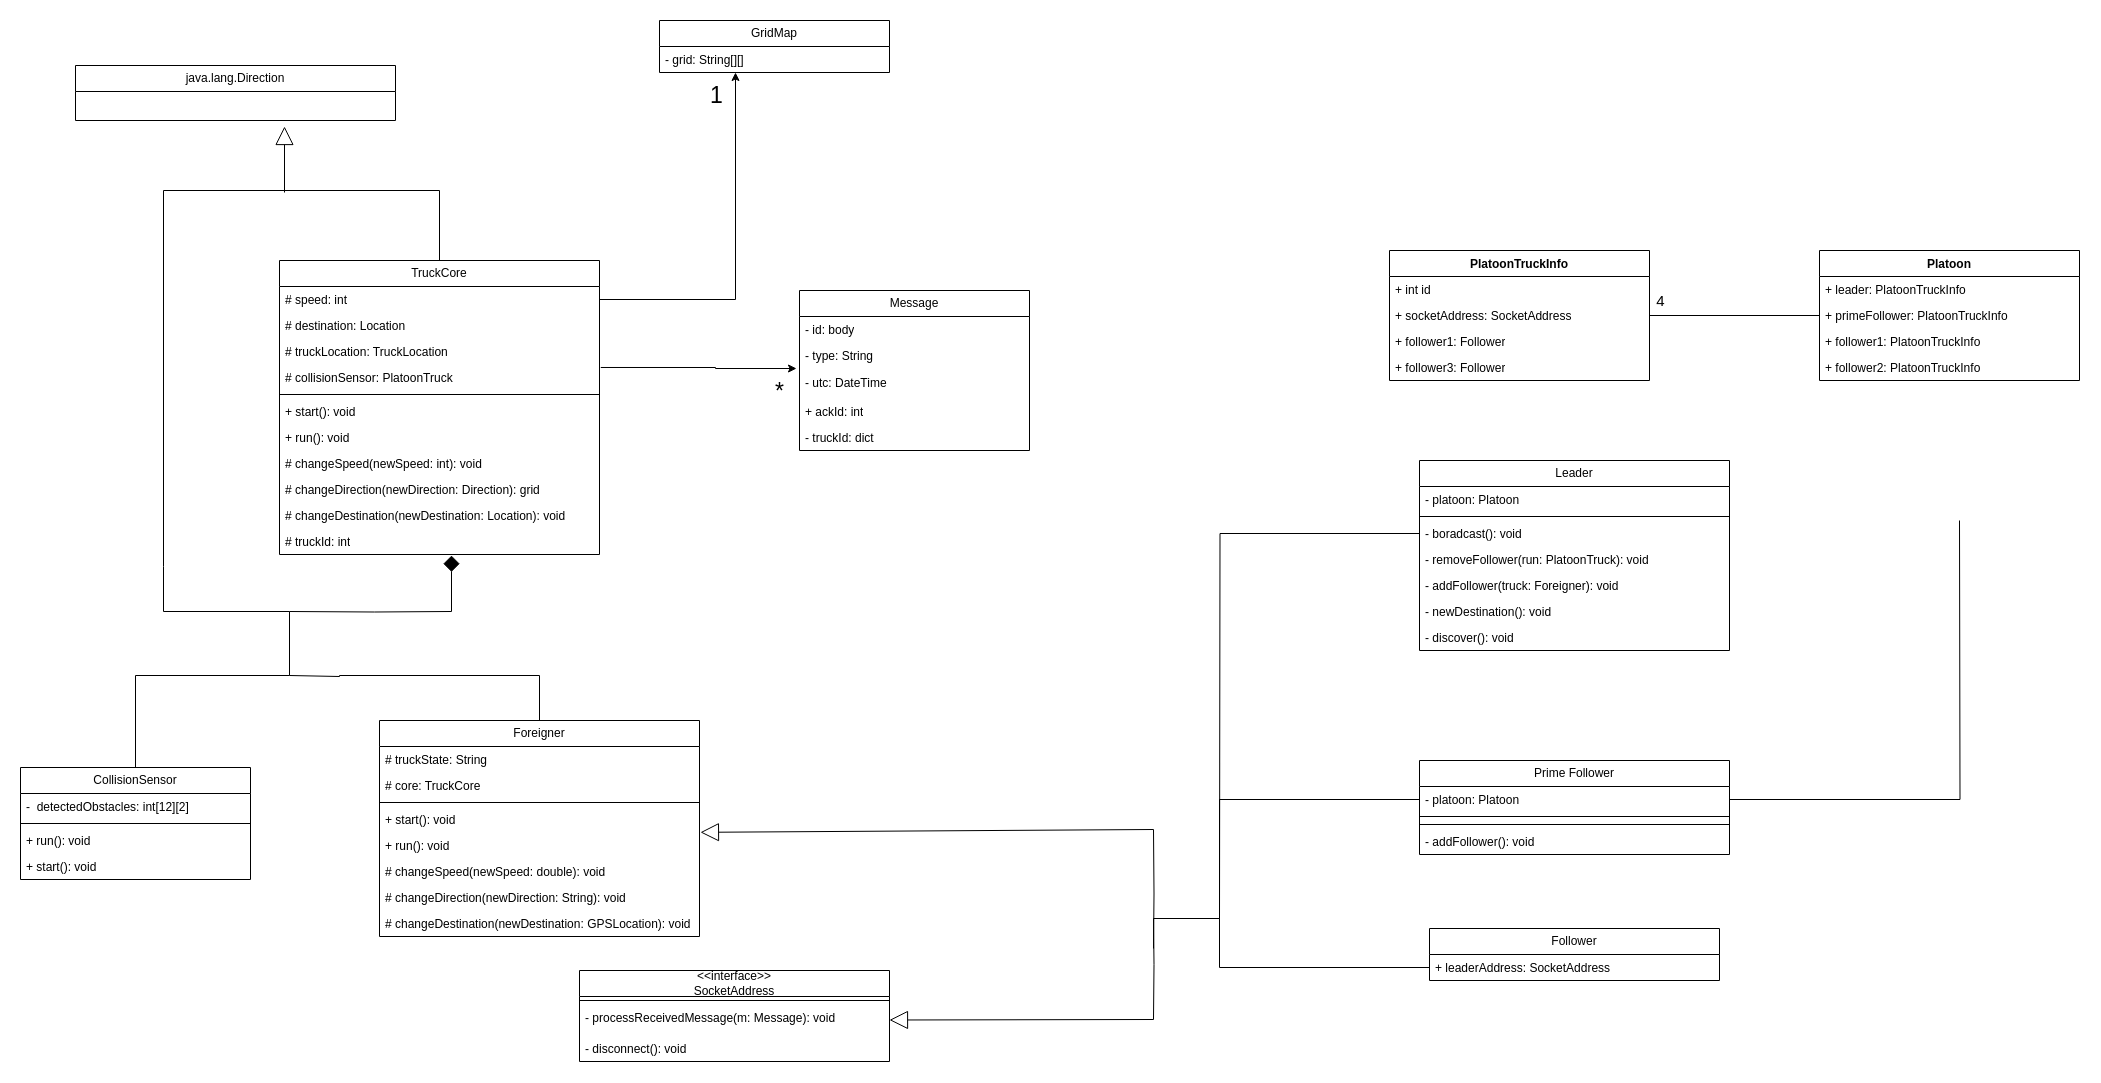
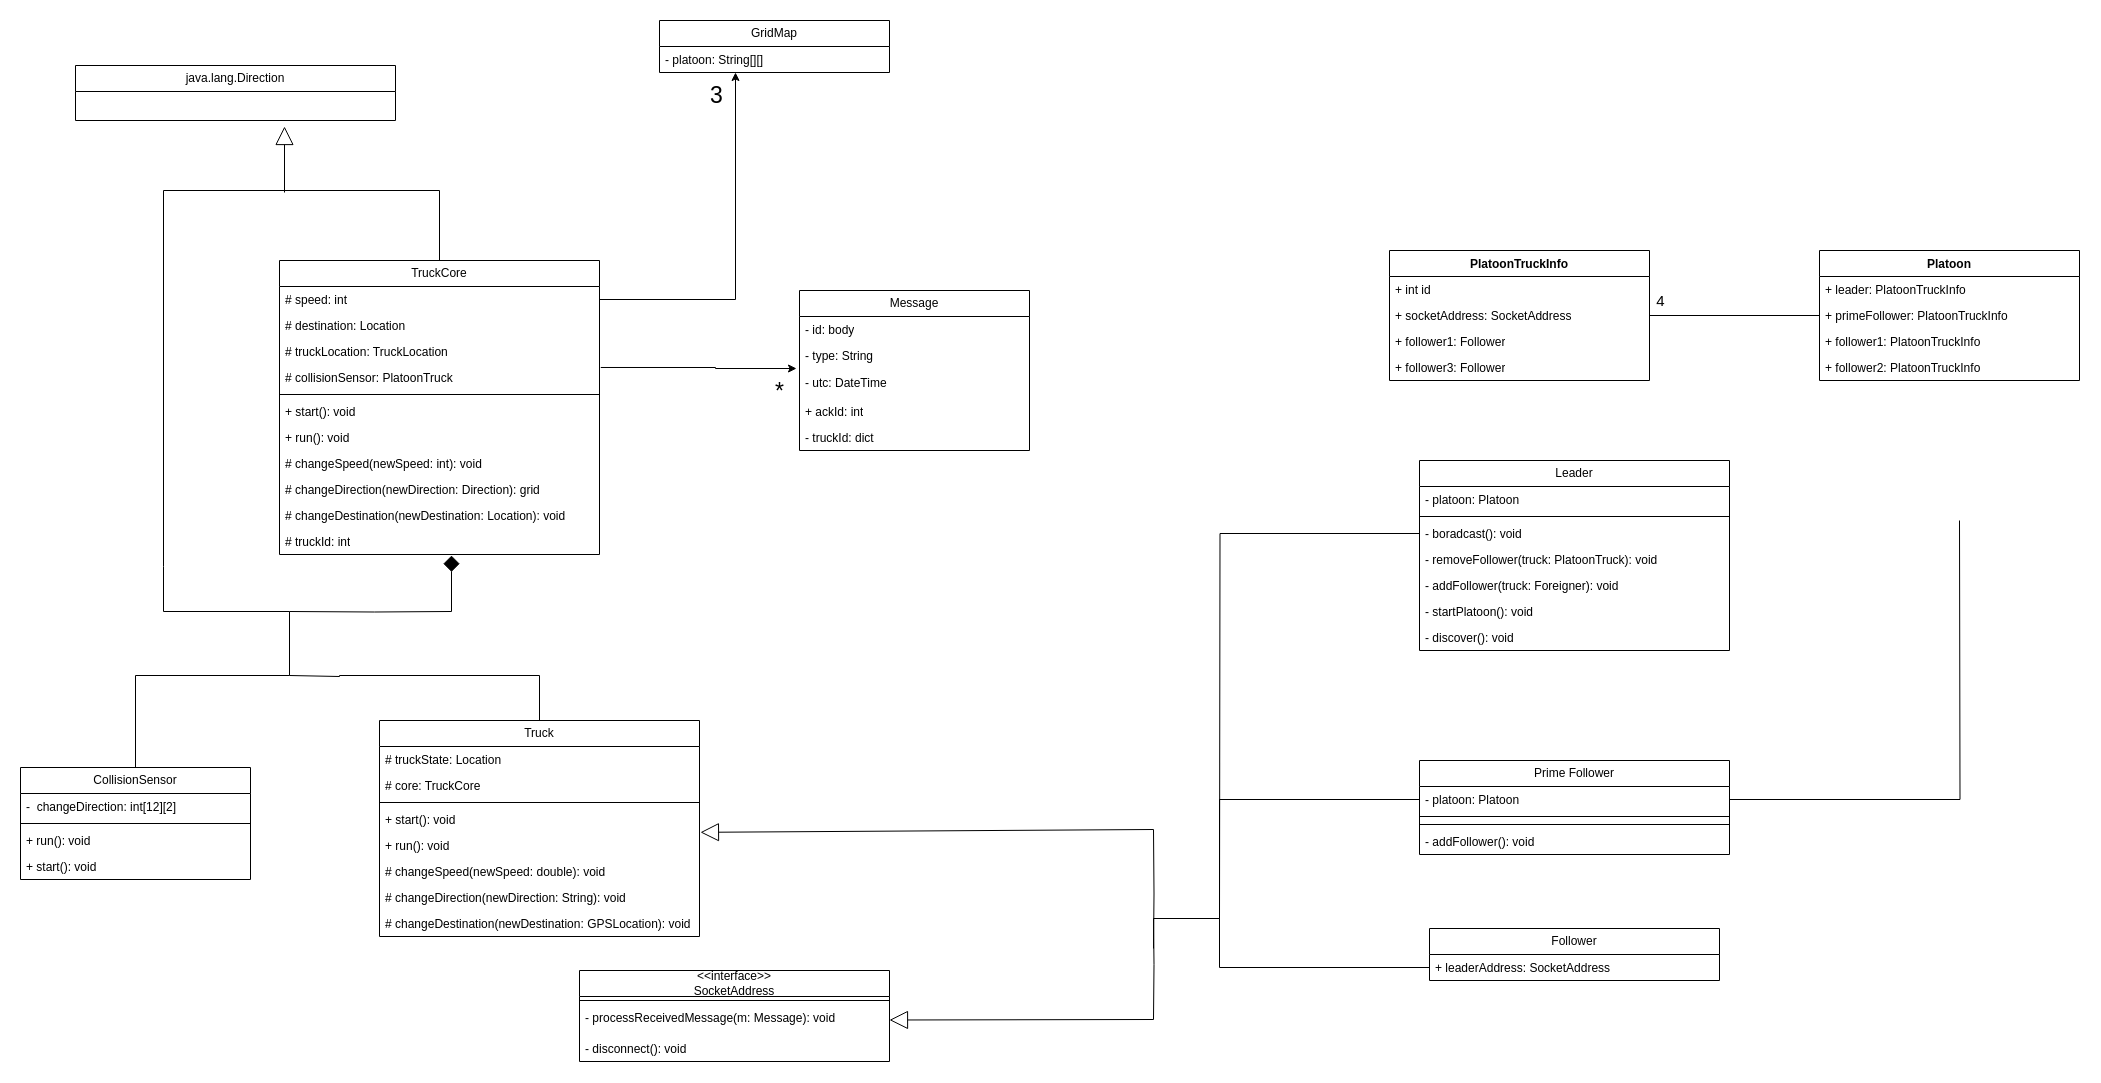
(718, 61) -> (728, 61)
(717, 96) -> (717, 96)
(1549, 561) -> (1556, 561)
(1497, 613) -> (1492, 613)
(540, 734) -> (540, 734)
(446, 761) -> (453, 761)
(126, 808) -> (118, 808)
